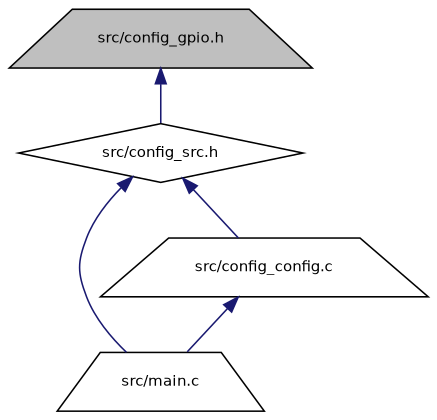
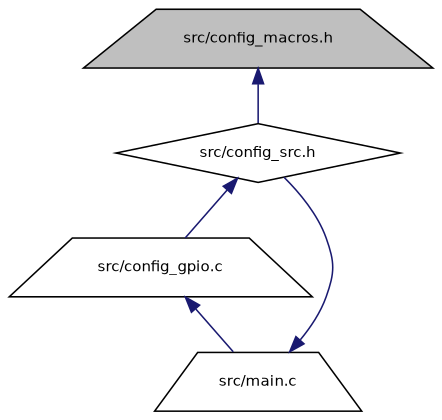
(161, 39) -> (258, 39)
(264, 267) -> (161, 267)
(80, 271) -> (331, 256)
